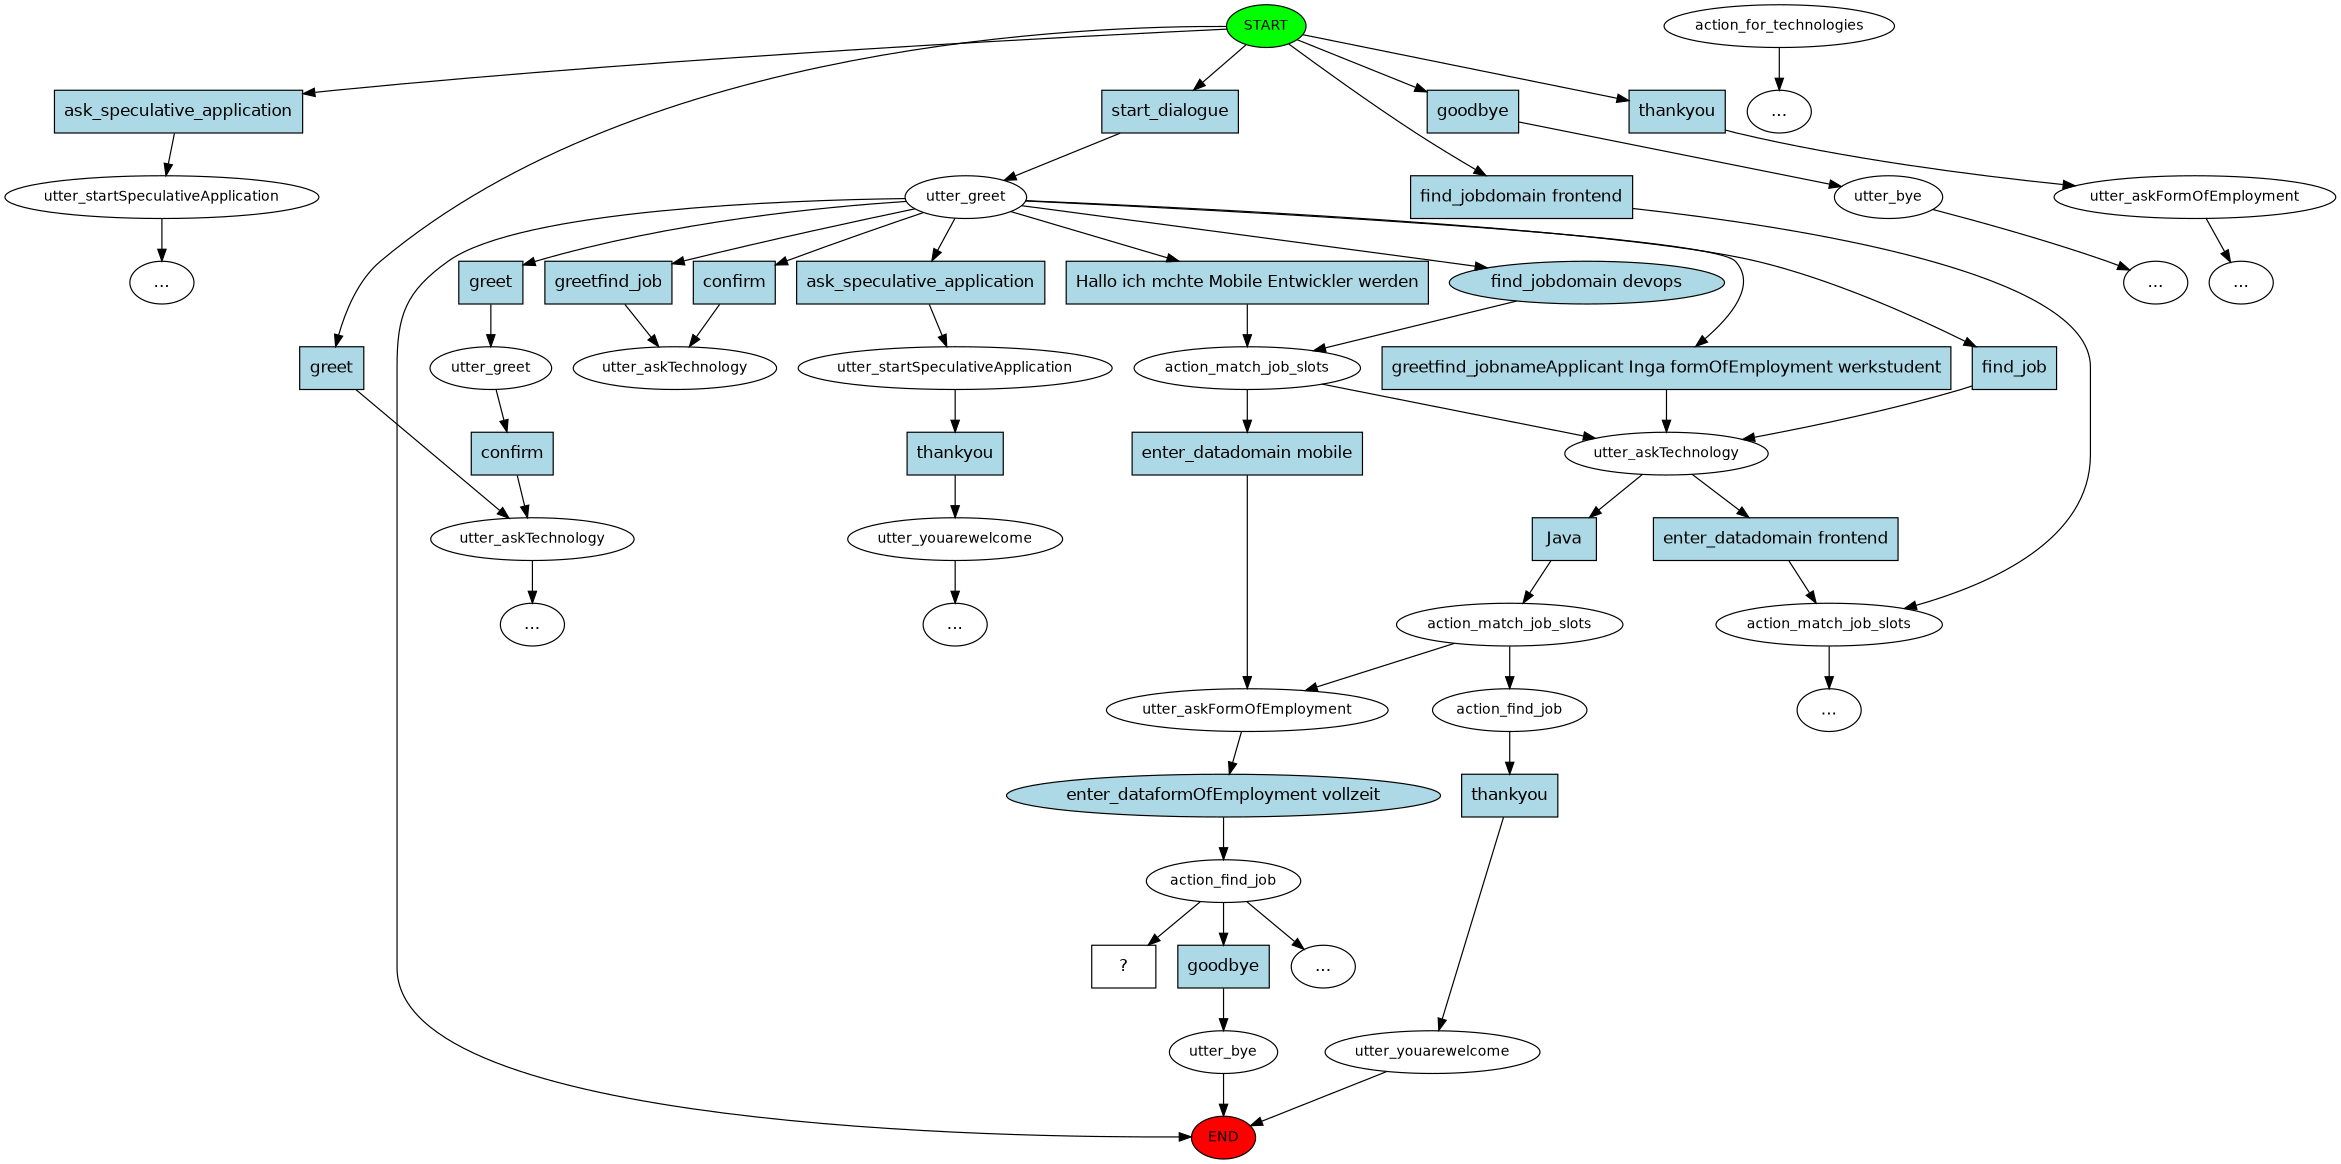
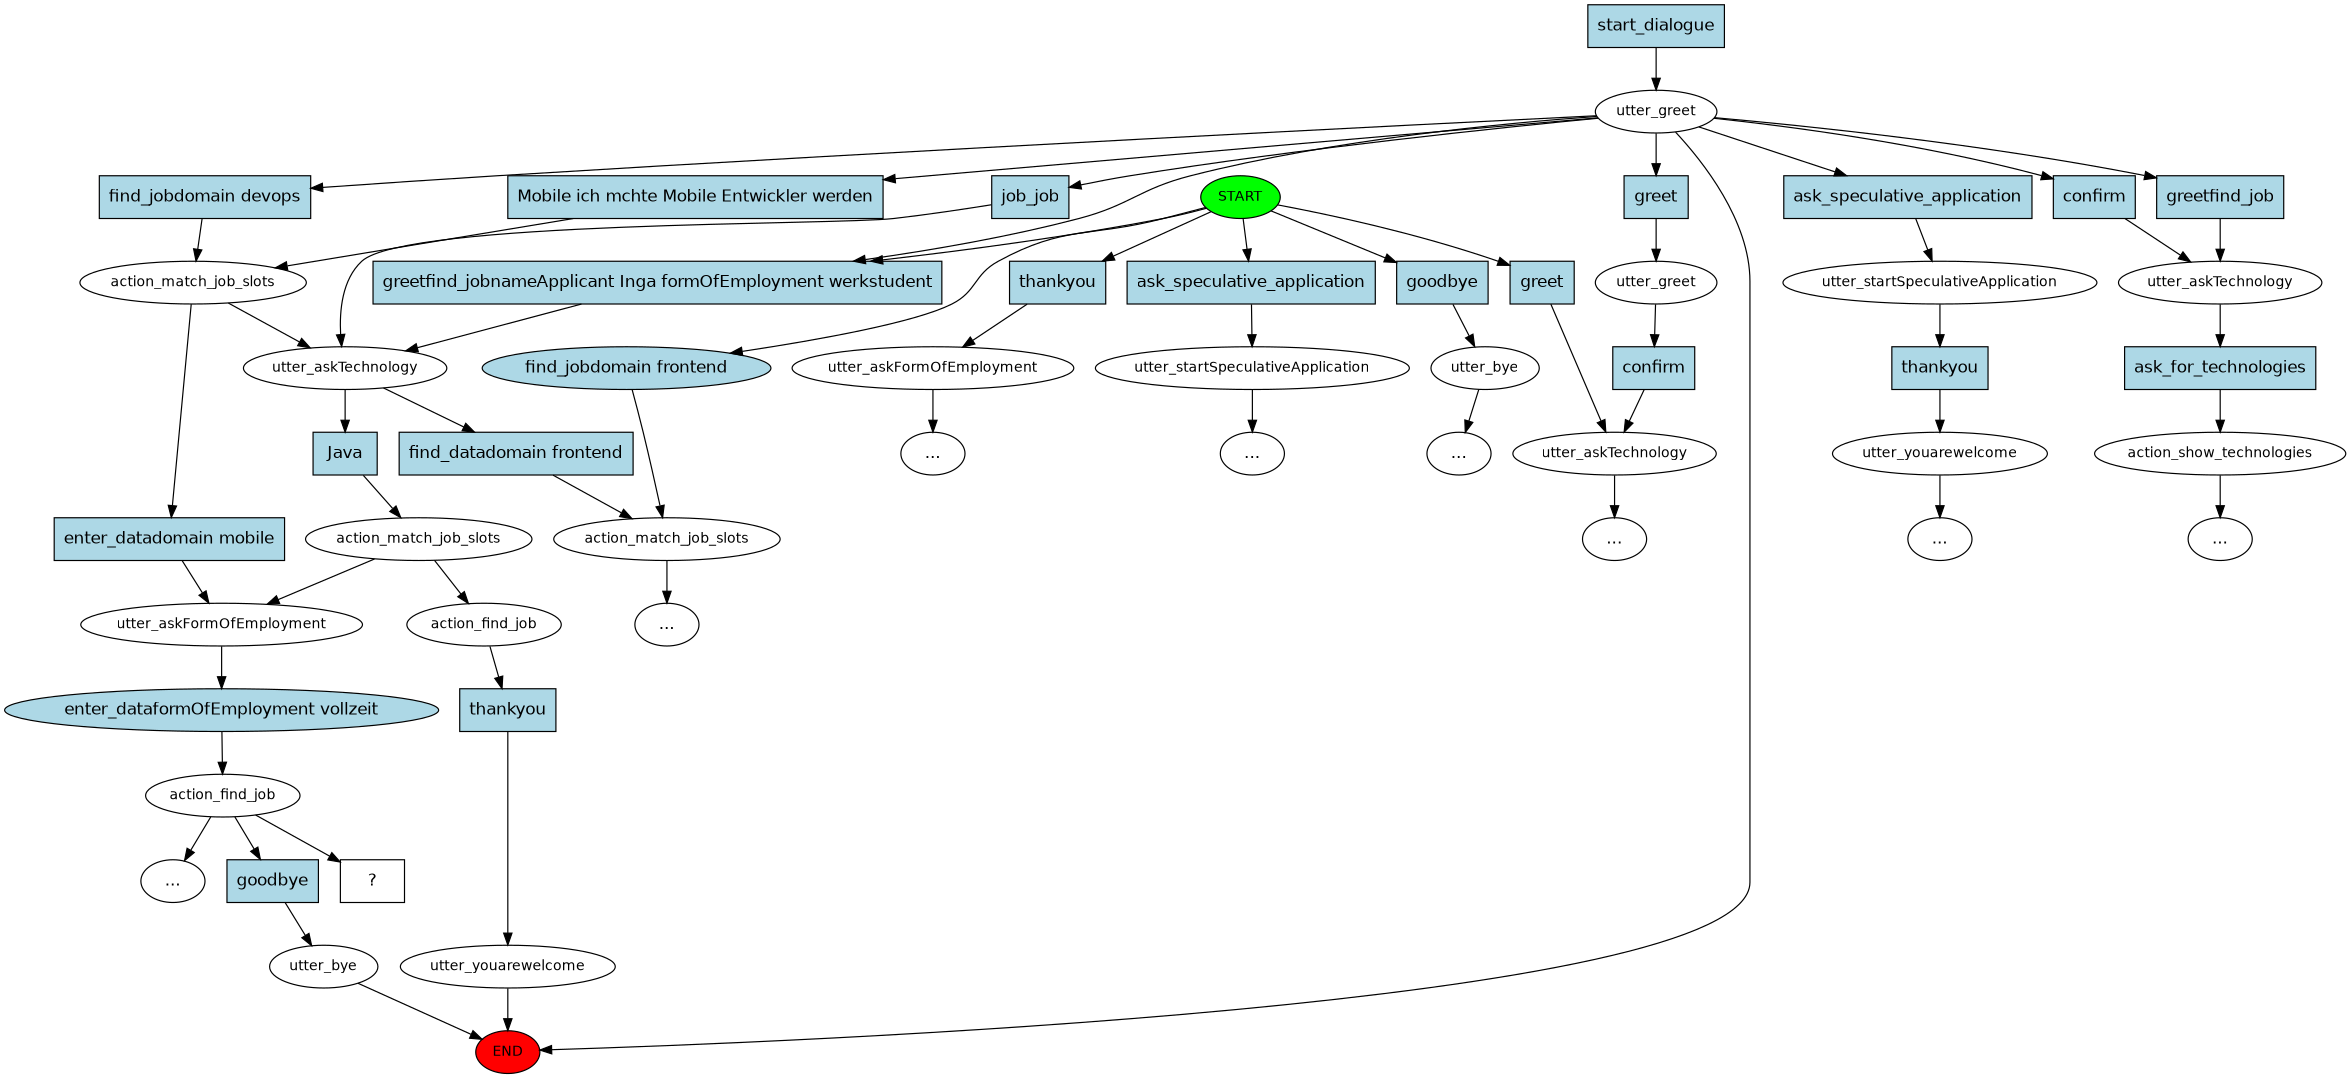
(1779, 26) -> (2220, 454)
(1224, 64) -> (1021, 242)
(1522, 197) -> (627, 368)
(1247, 283) -> (695, 197)
(1587, 283) -> (205, 197)
(2014, 368) -> (1030, 197)
none -> (2220, 368)
(1776, 539) -> (516, 454)
